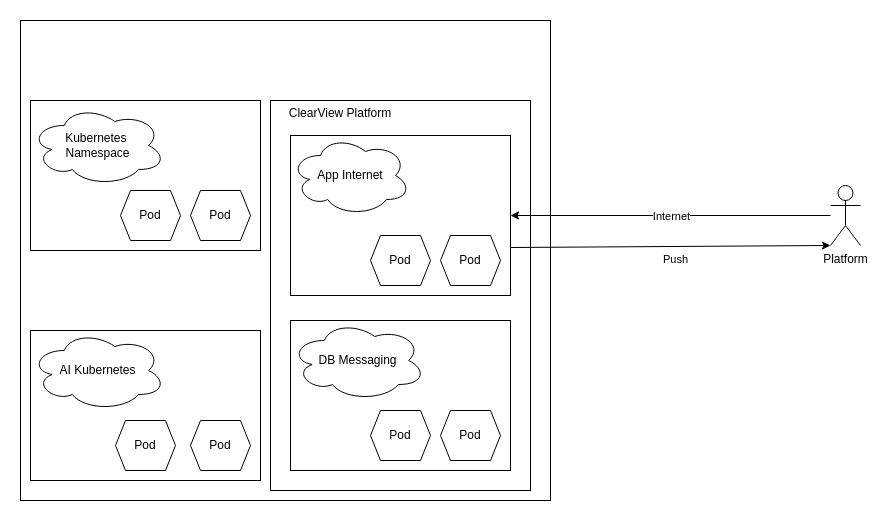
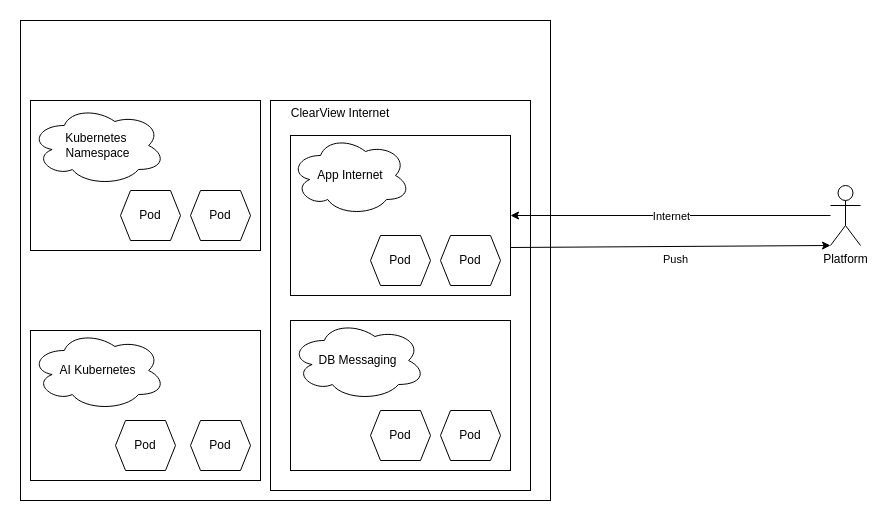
(341, 121) -> (341, 121)
